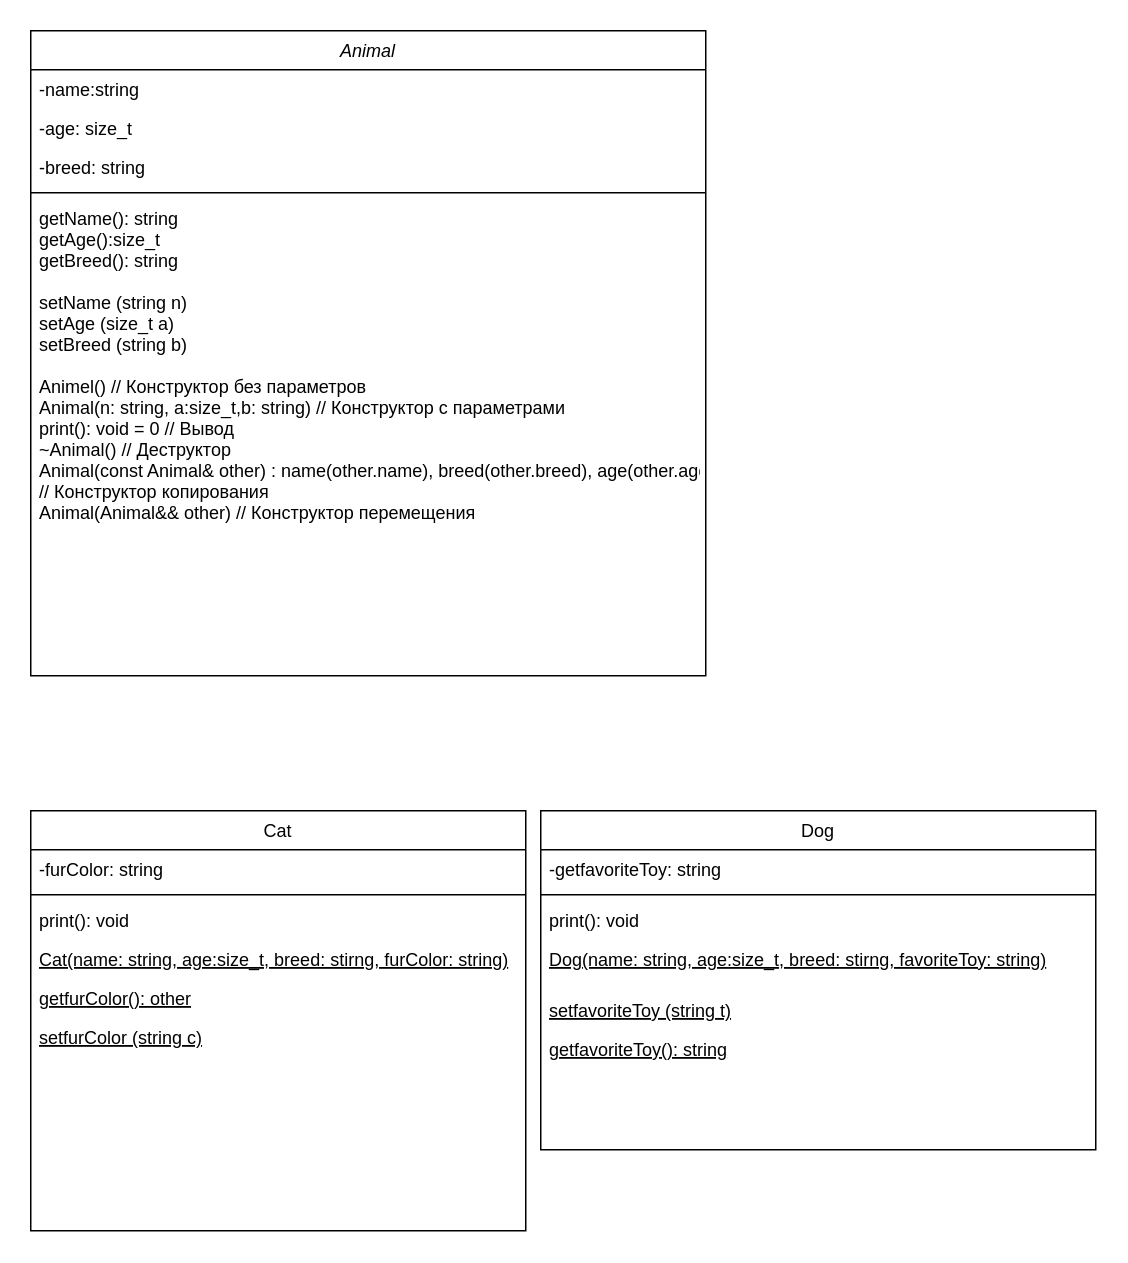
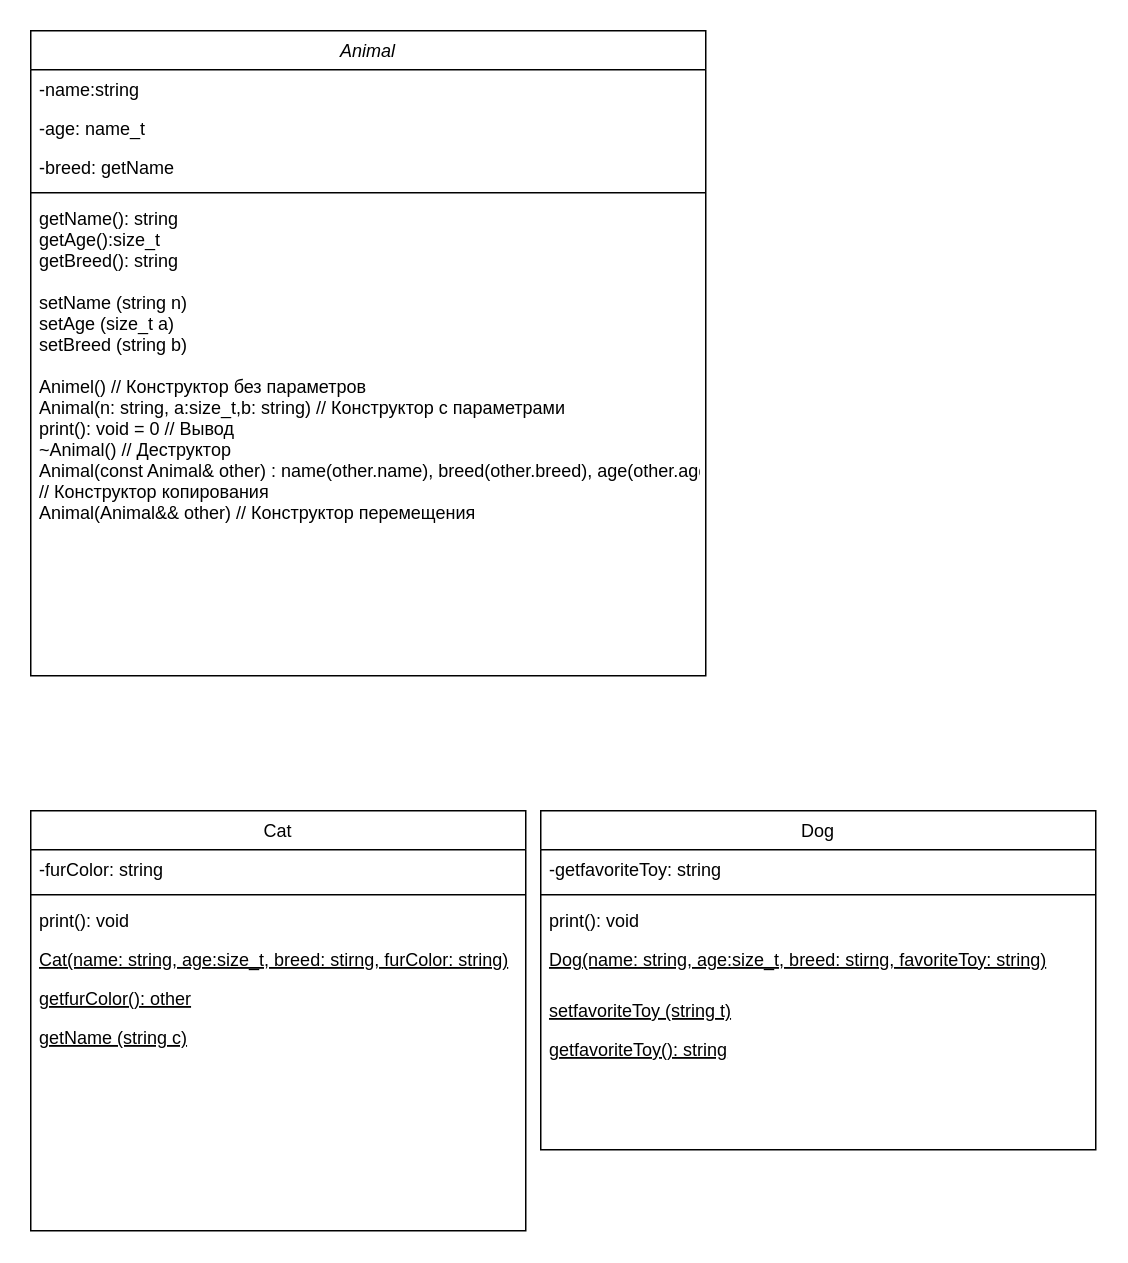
(92, 129) -> (95, 129)
(103, 168) -> (110, 168)
(141, 1038) -> (123, 1038)
